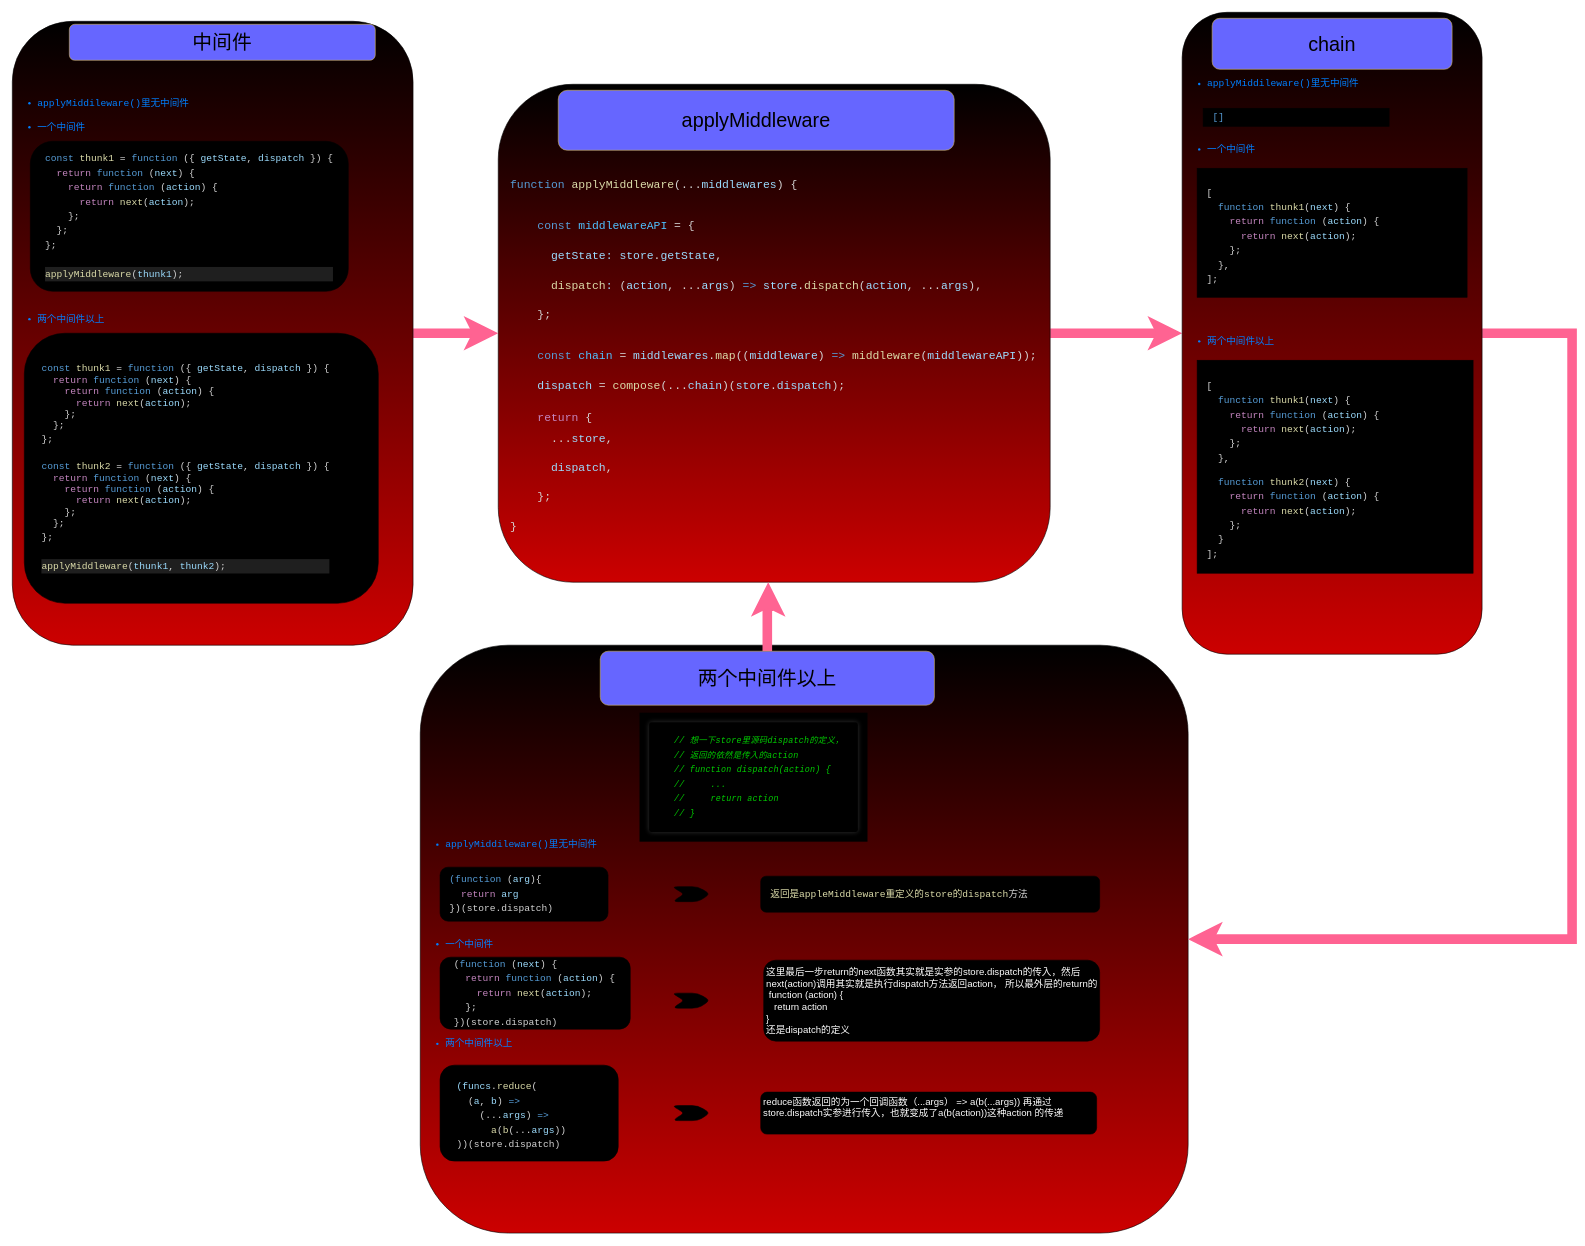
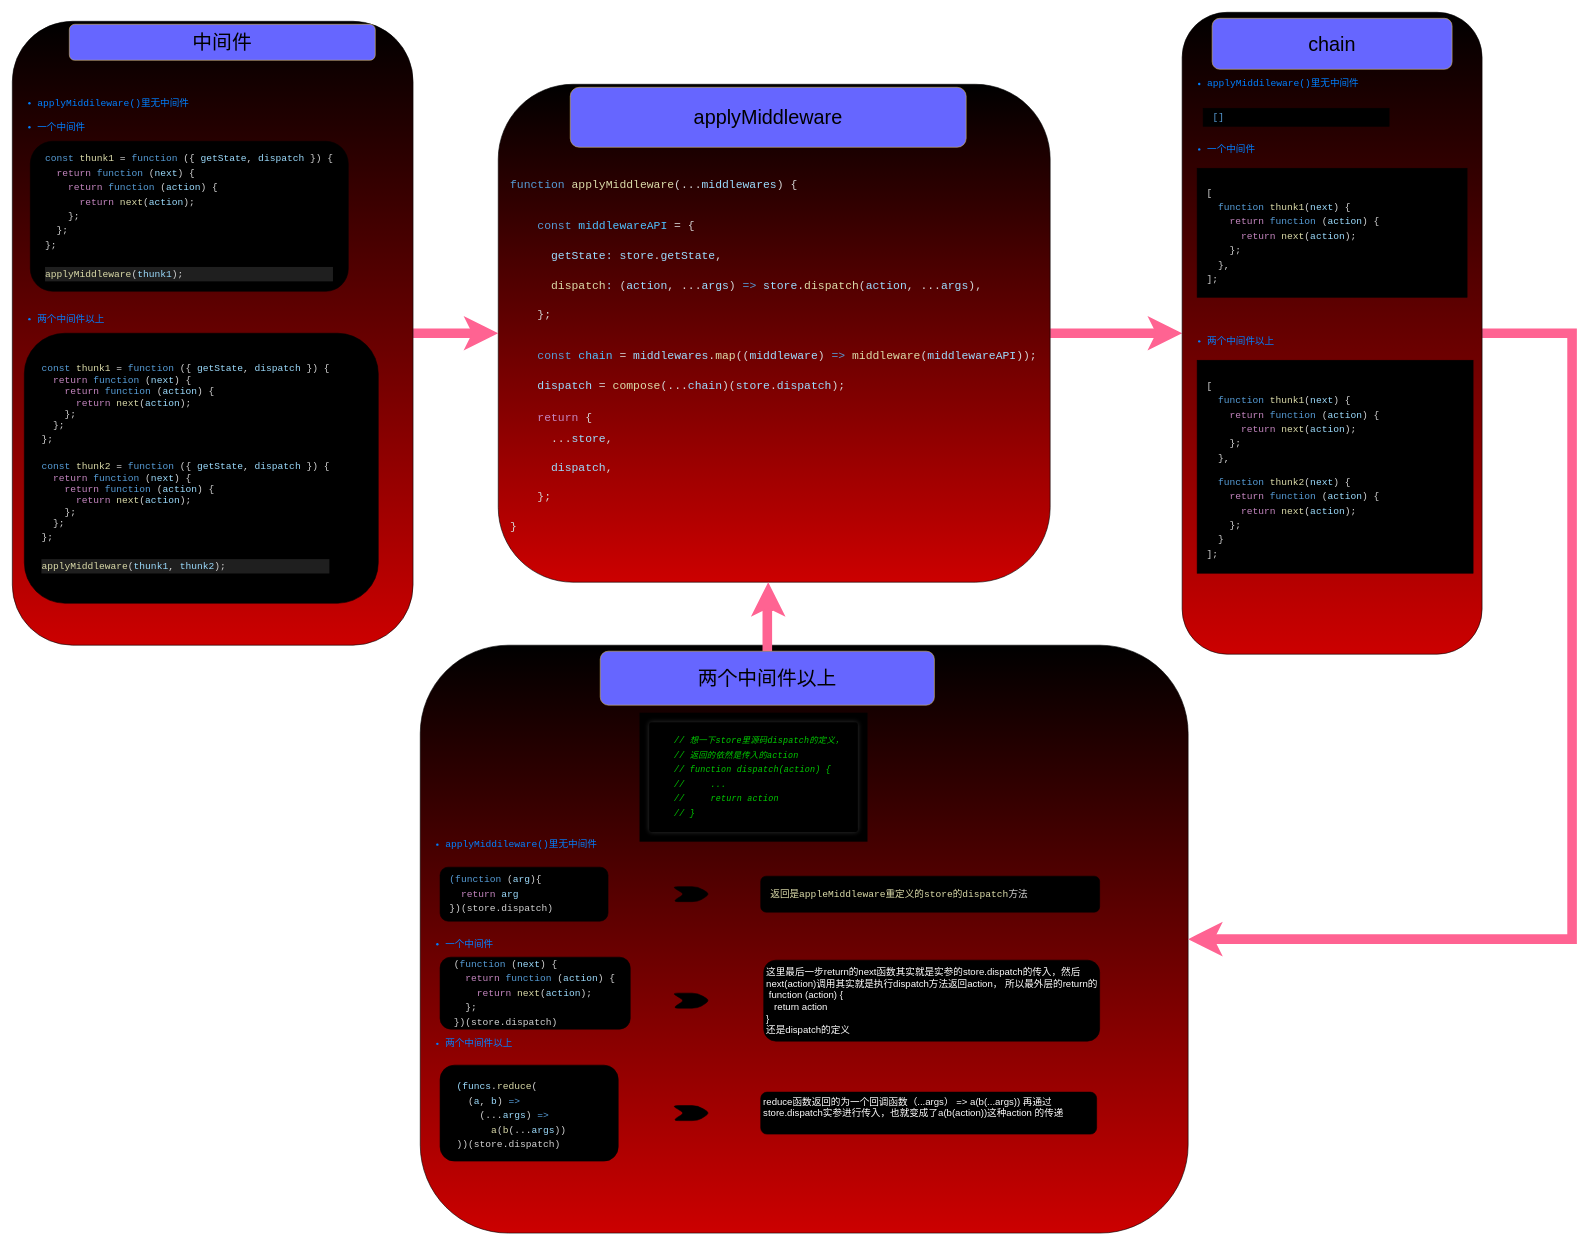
(756, 120) -> (768, 117)
